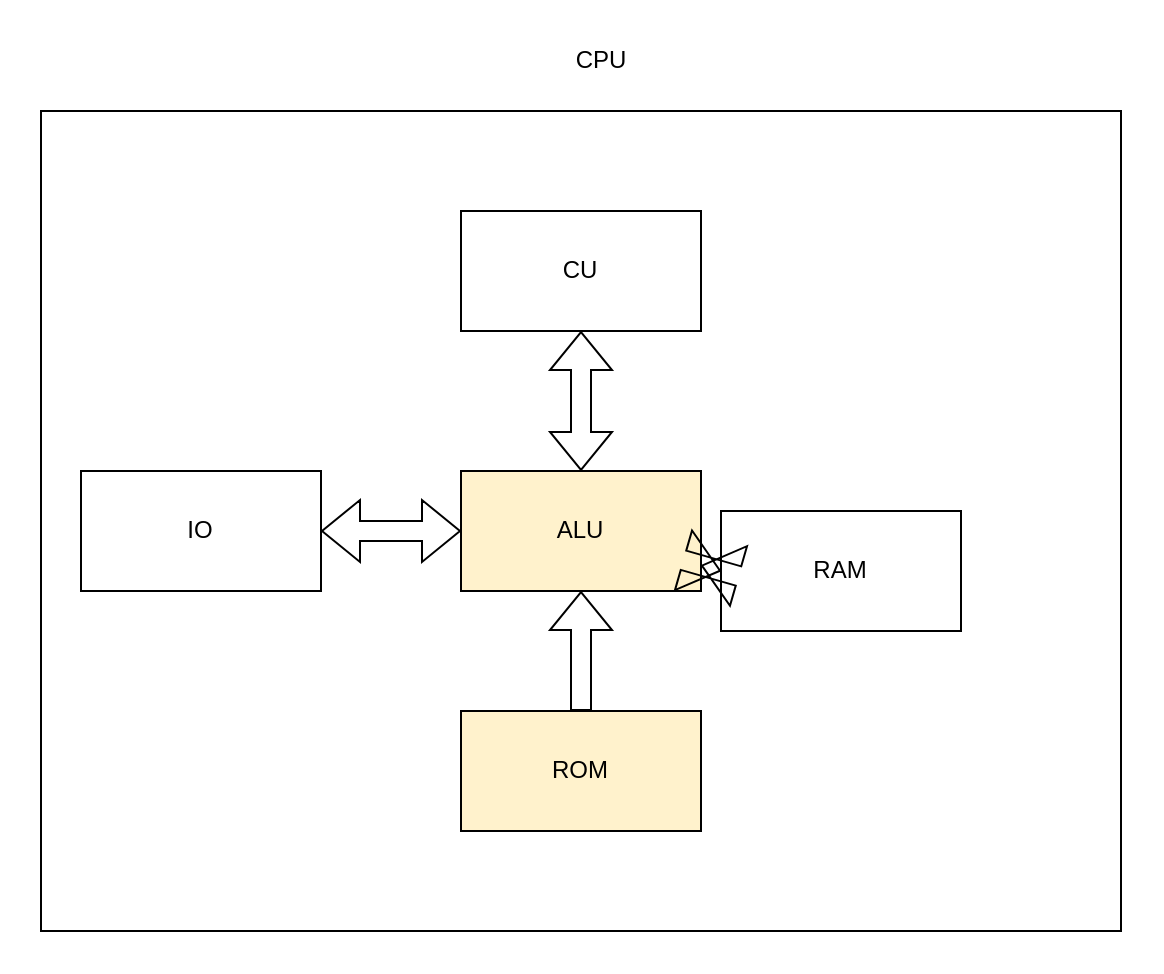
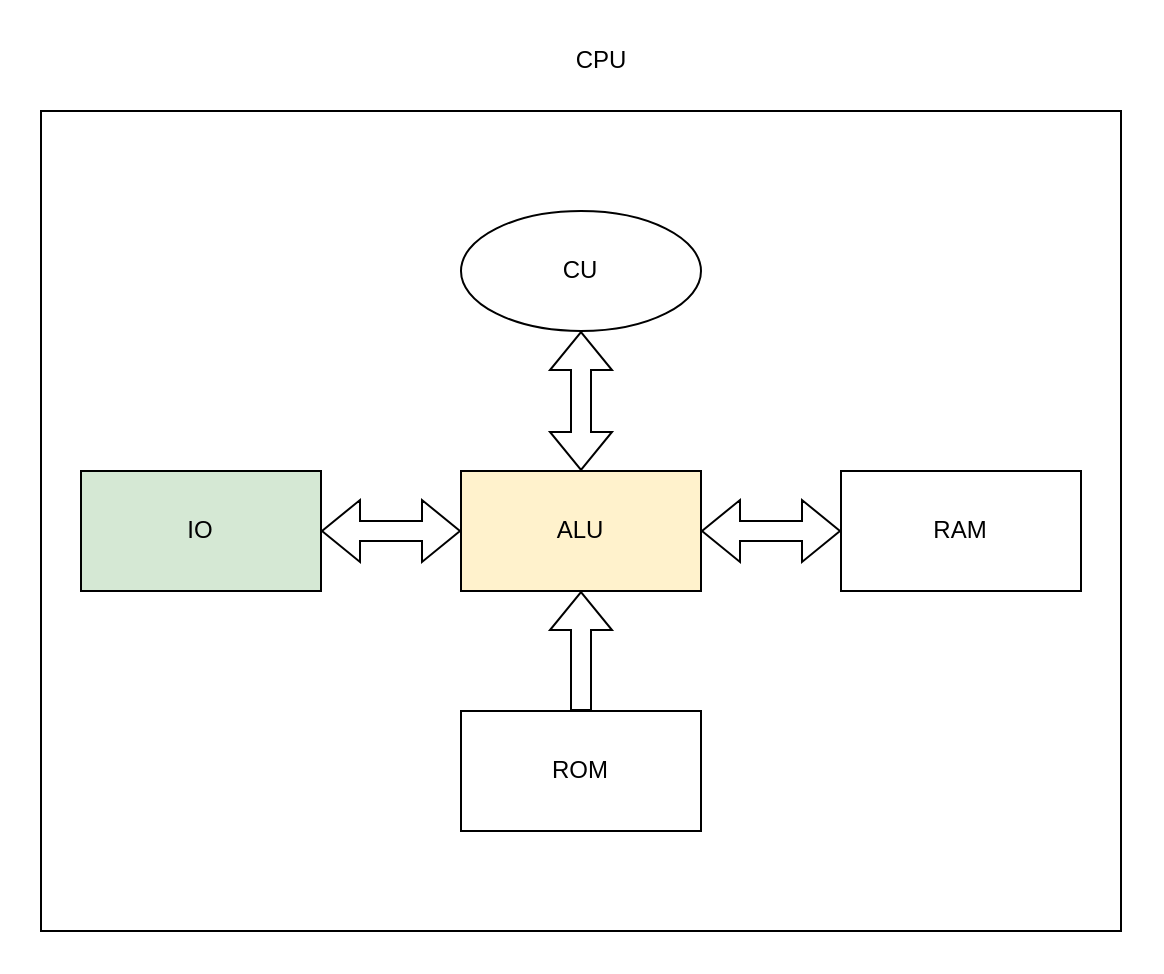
(581, 271) -> (581, 271)
(201, 531) -> (201, 531)
(841, 571) -> (961, 531)
(581, 771) -> (581, 771)
